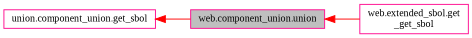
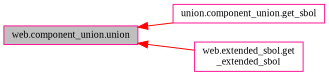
(178, 19) -> (160, 24)
(414, 19) -> (249, 57)
